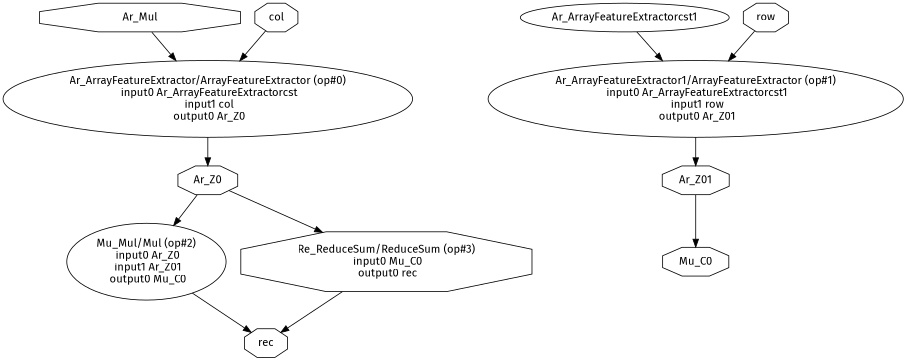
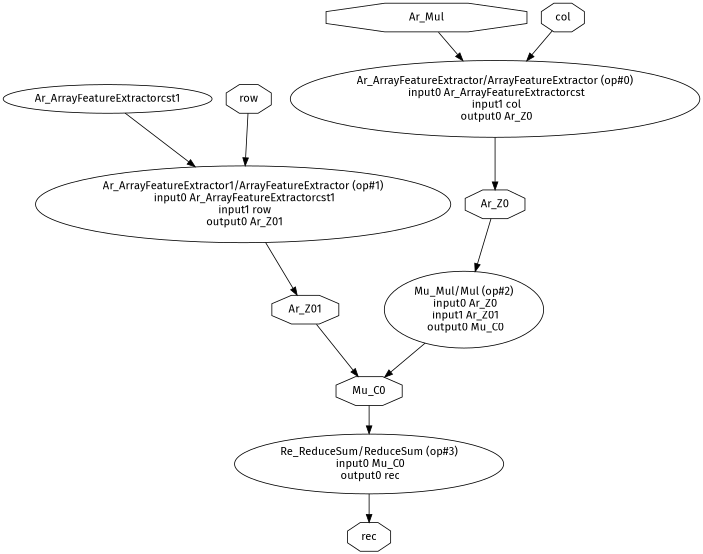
(272, 210) -> (369, 416)
(386, 262) -> (369, 464)
(218, 311) -> (408, 358)
